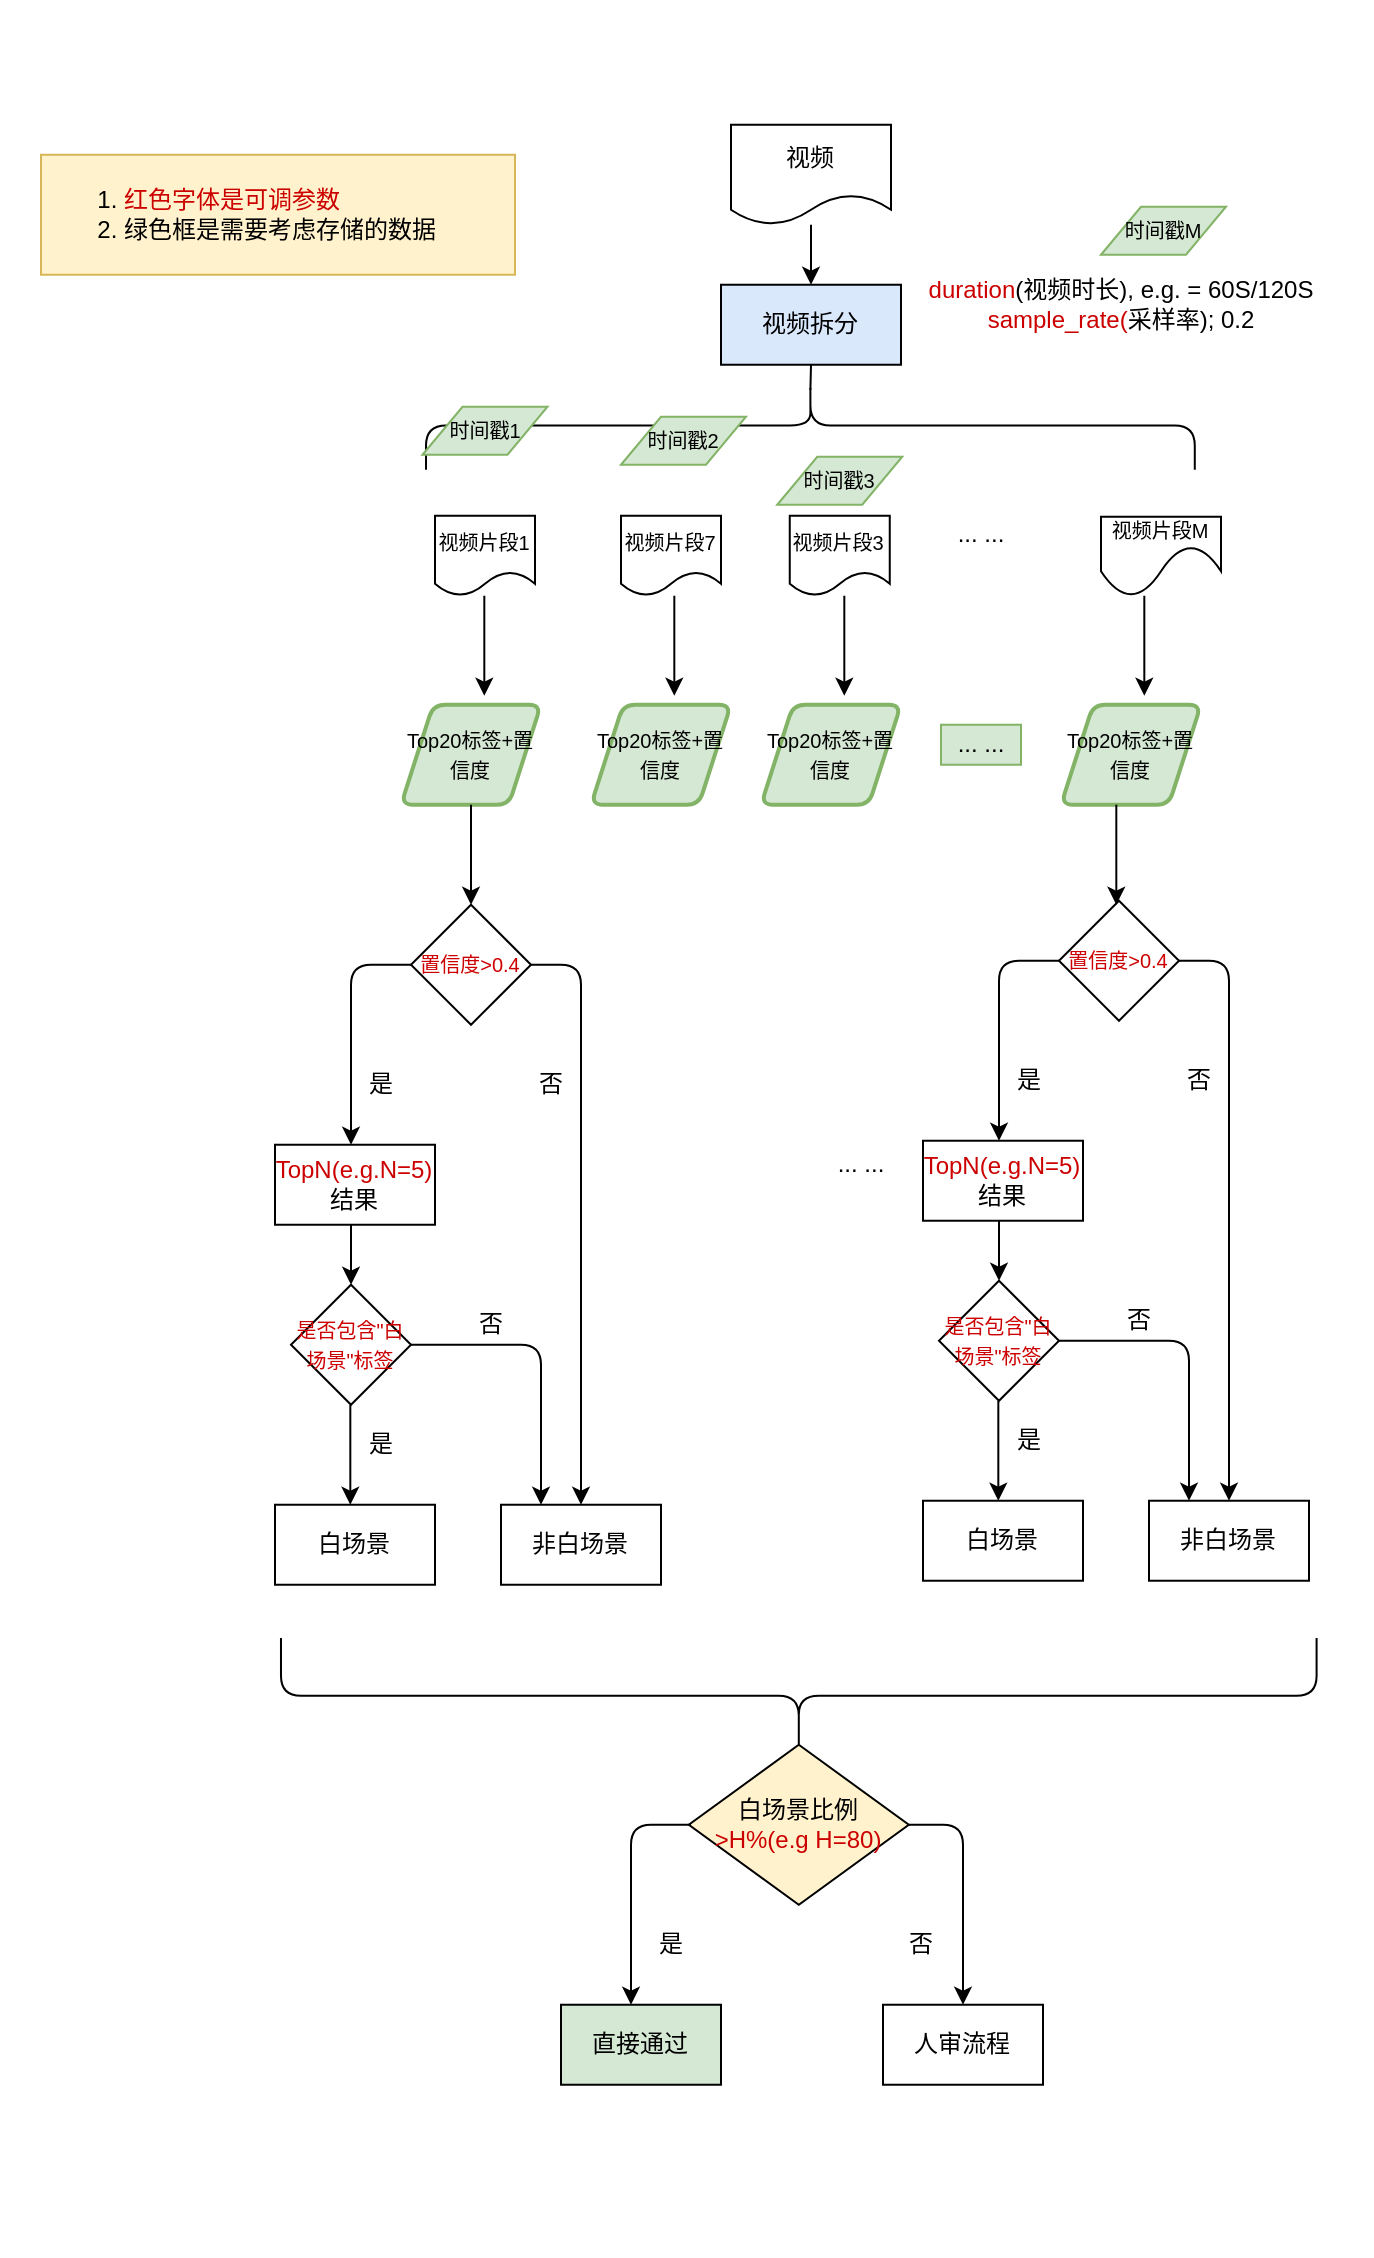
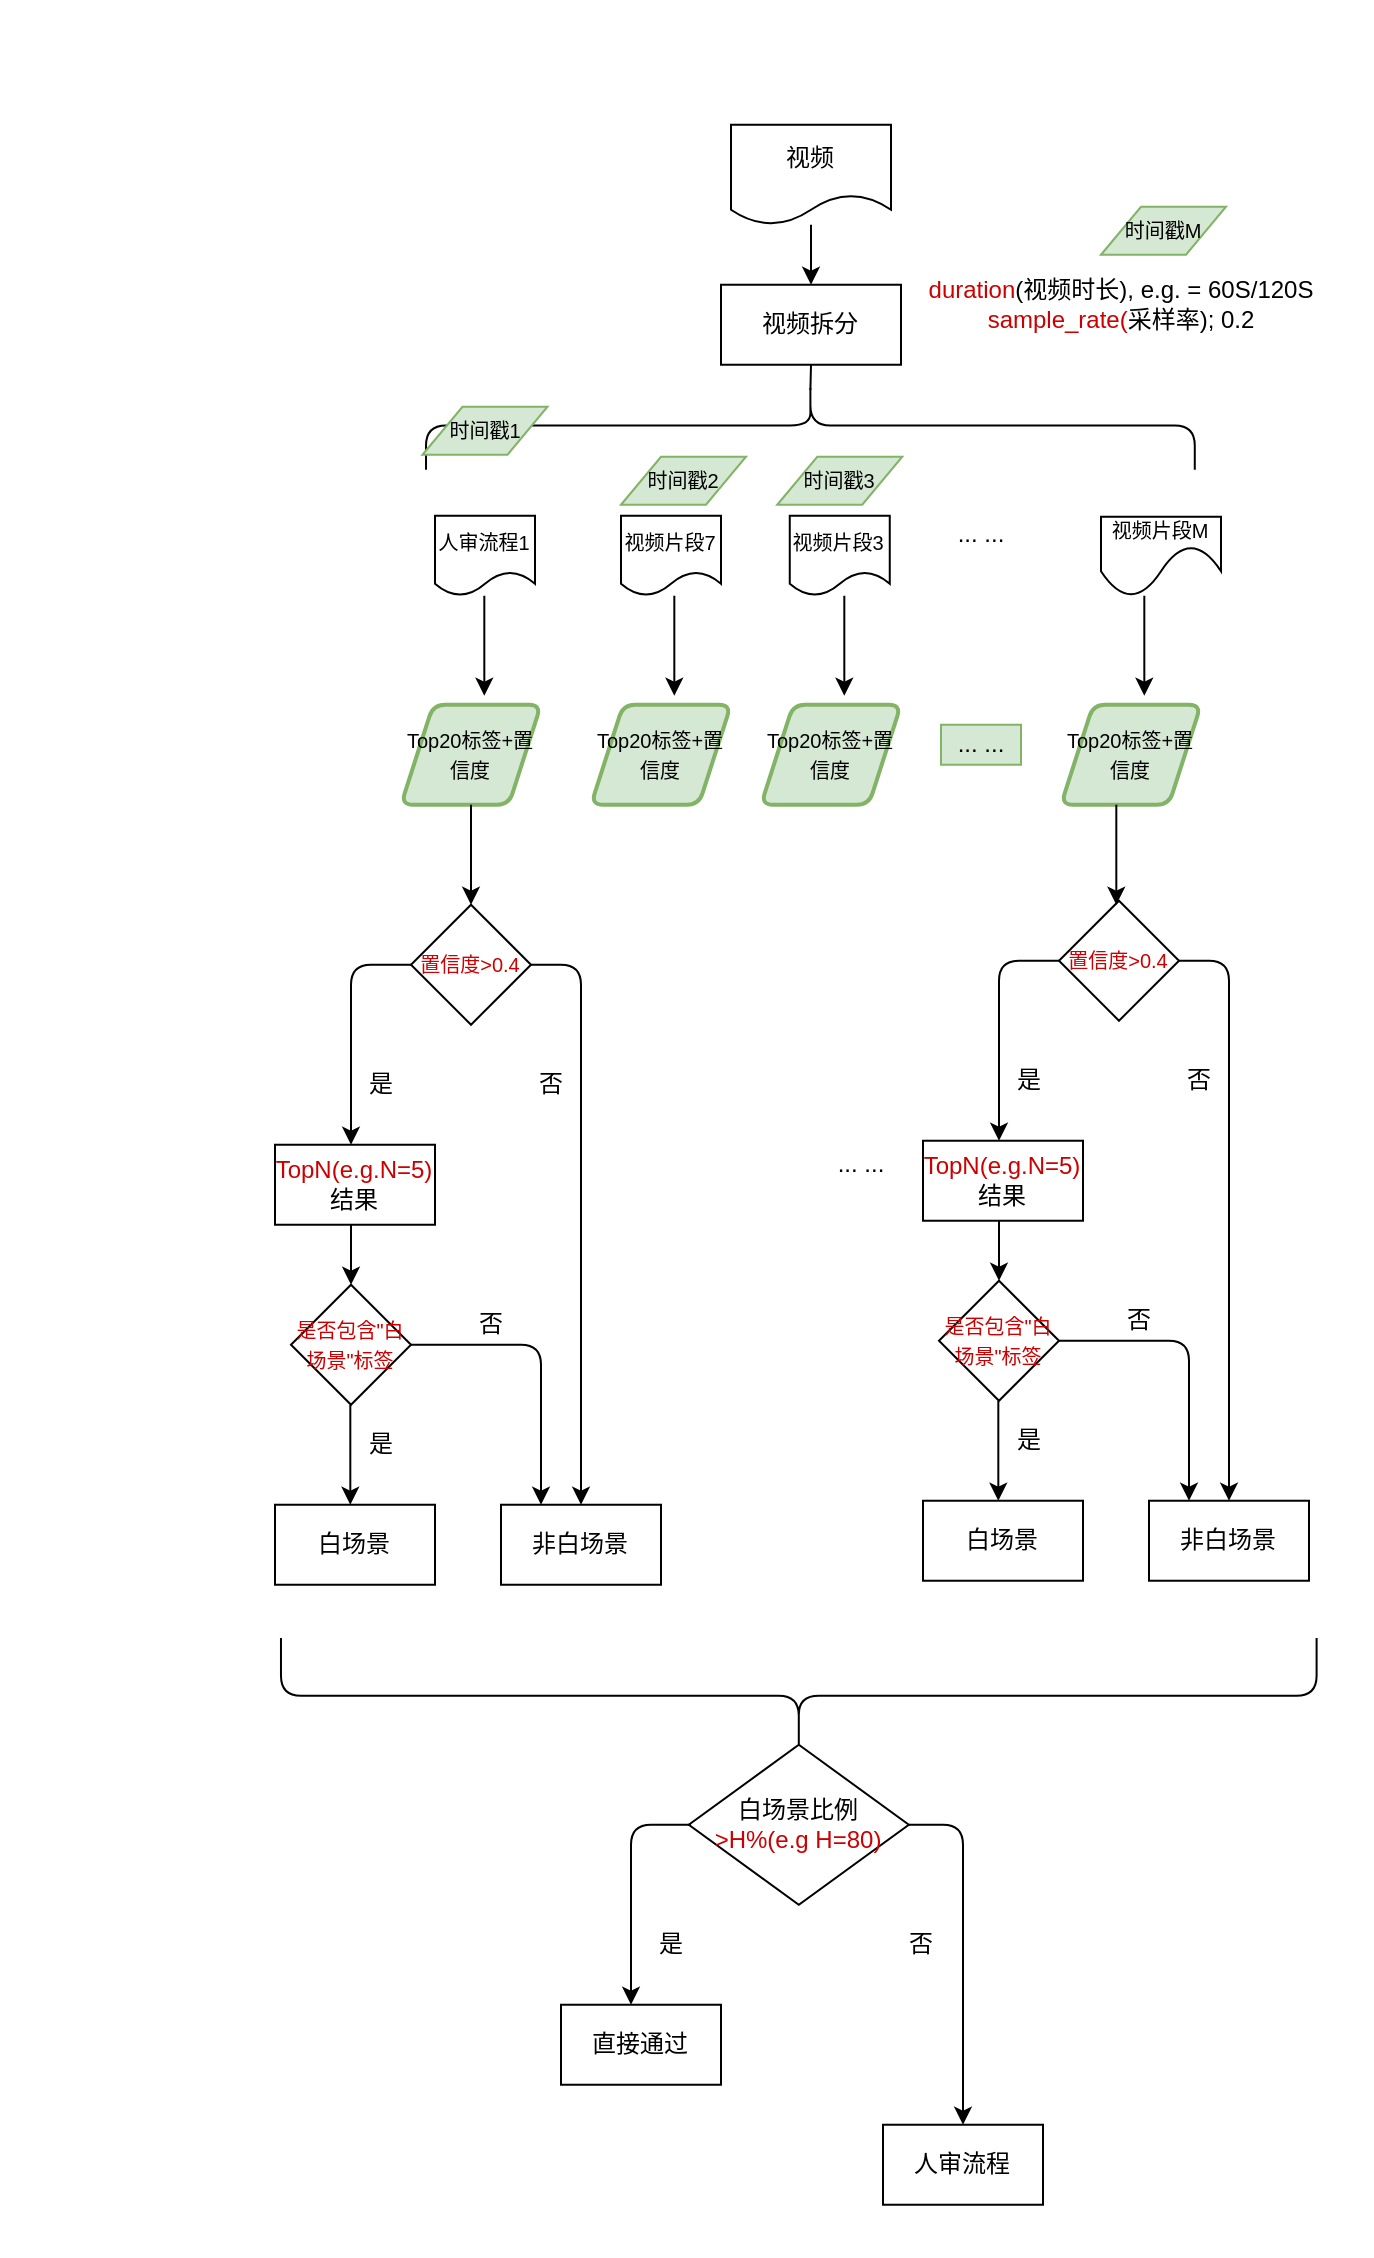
(278, 215) -> none
(811, 325) -> (811, 325)
(684, 441) -> (684, 481)
(485, 543) -> (485, 543)
(799, 1825) -> (799, 1825)
(641, 2045) -> (641, 2045)
(963, 2045) -> (963, 2165)
